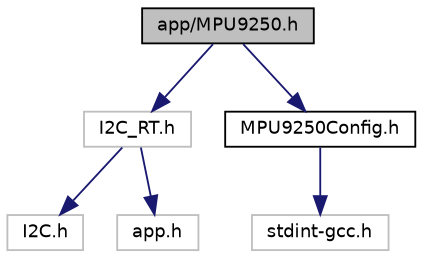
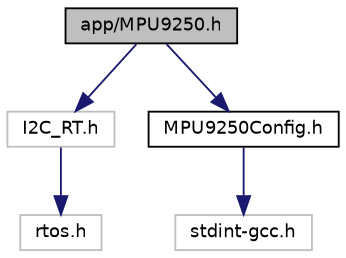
(45, 233) -> none
(158, 233) -> (61, 233)
